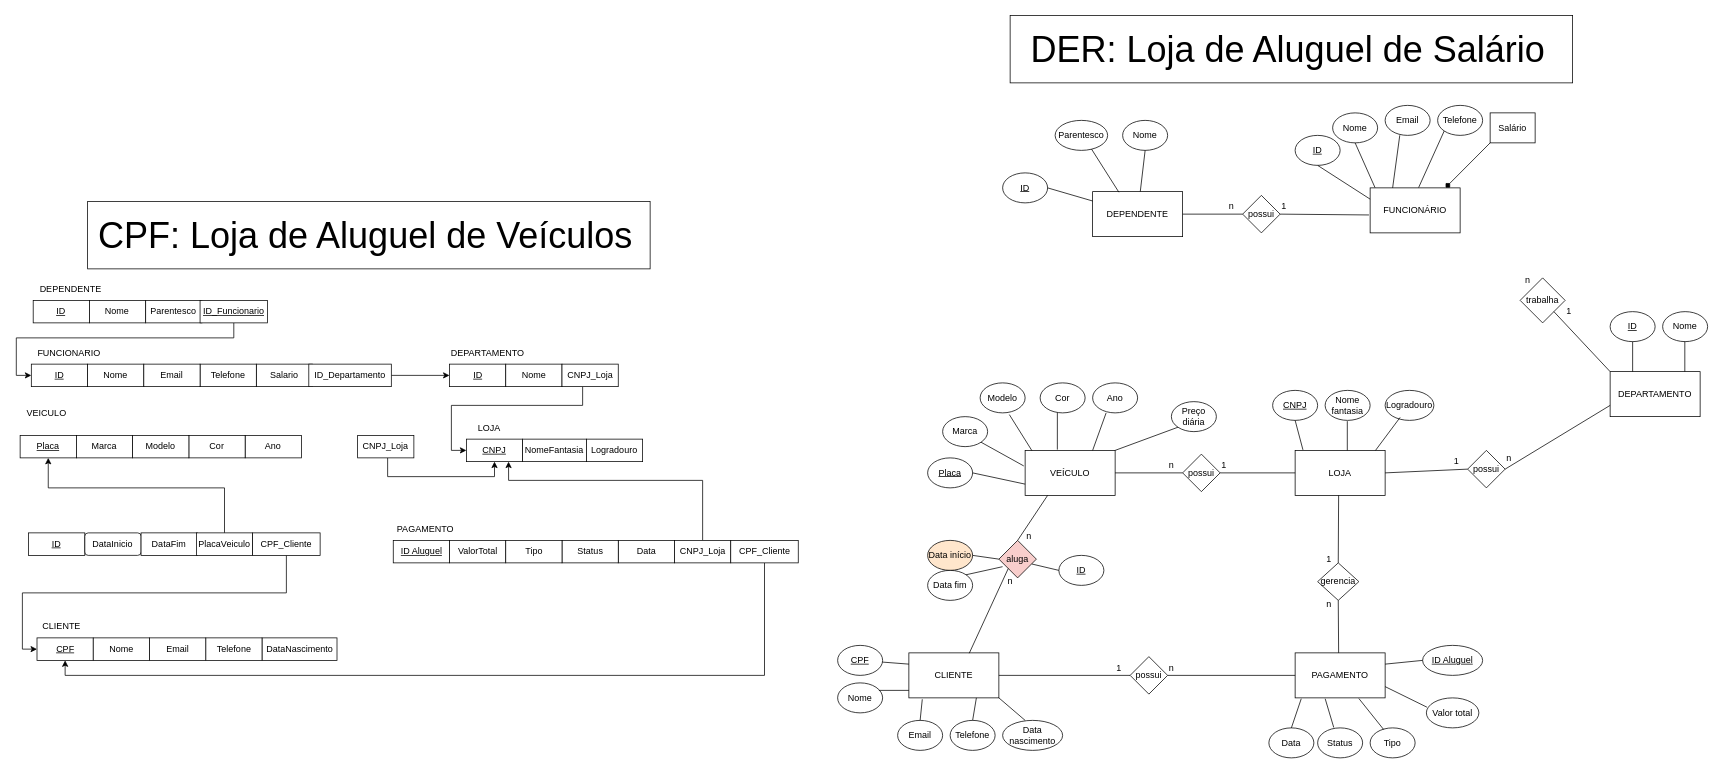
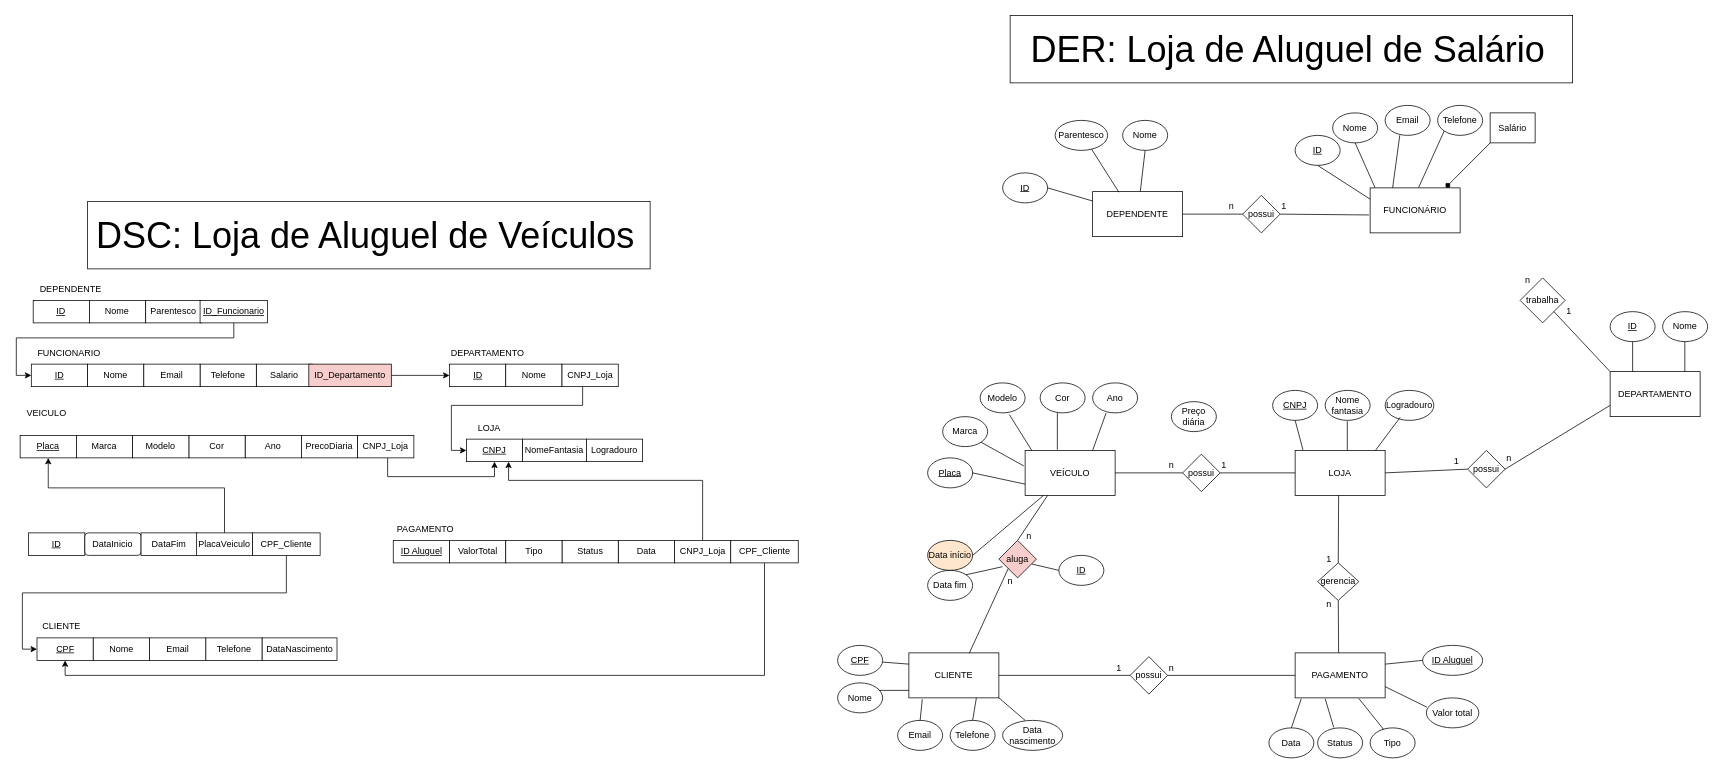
(365, 235) -> (365, 235)
(350, 375) -> (350, 375)
(1146, 439) -> none
none -> (329, 447)
(986, 557) -> (1008, 525)
